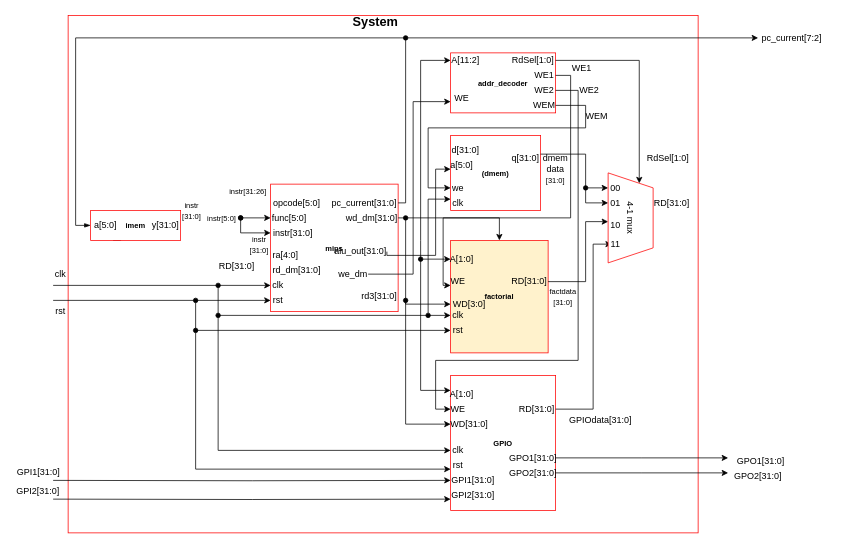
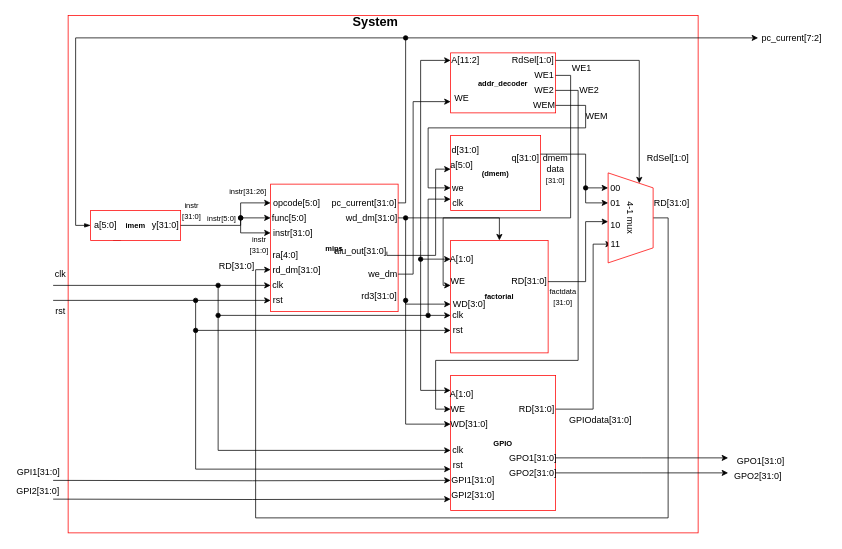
none -> (209, 225)
(353, 274) -> (383, 274)
(499, 297) -> (499, 297)
none -> (255, 391)
